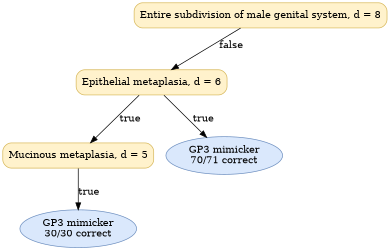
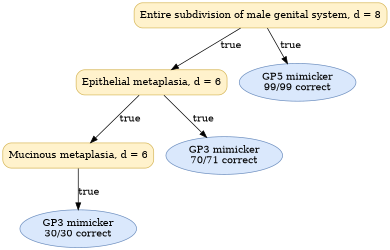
(231, 46) -> (231, 46)
none -> (298, 82)
(78, 156) -> (78, 156)
